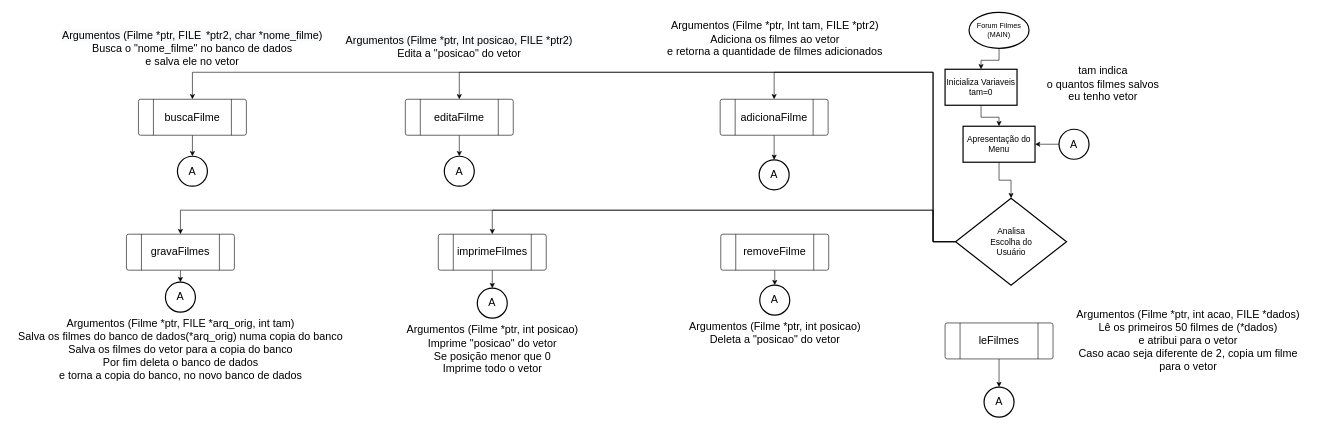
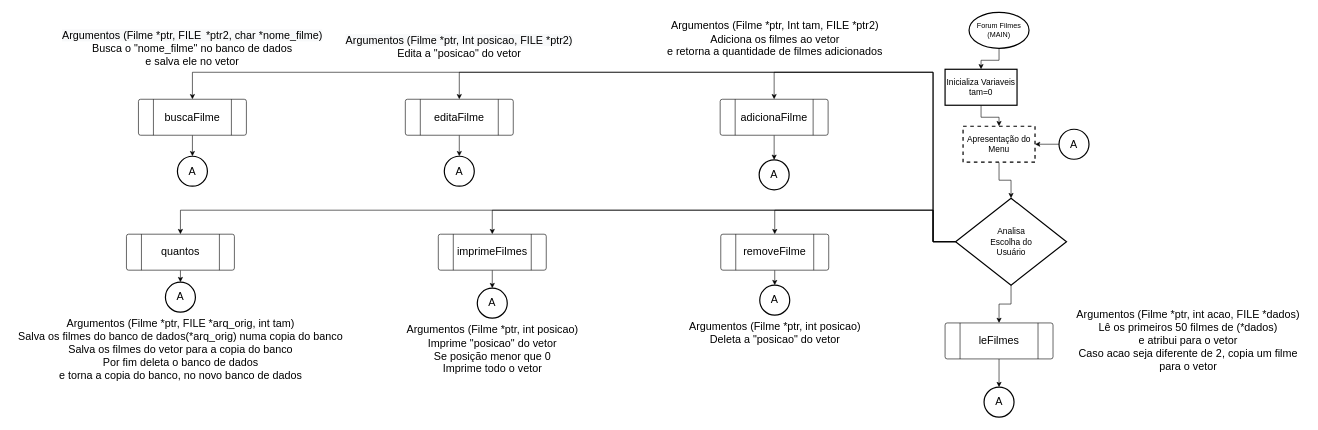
(1103, 84) -> none
(999, 144) -> (999, 144)
none -> (775, 228)
(180, 252) -> (180, 252)
none -> (999, 304)
